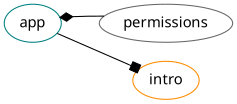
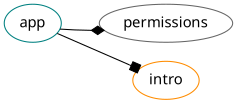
(88, 16) -> (76, 30)
